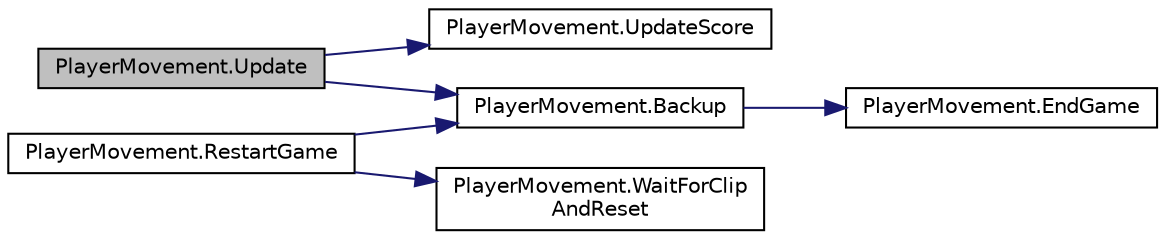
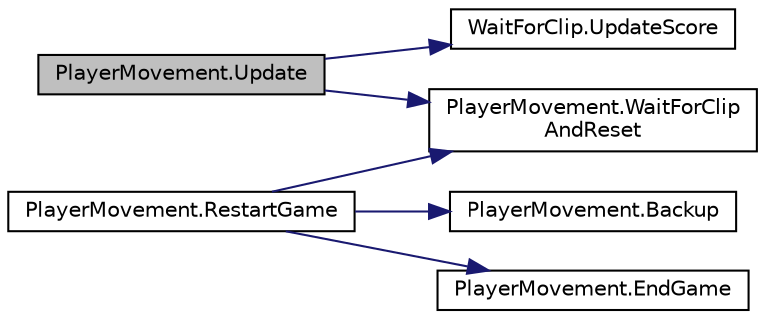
(600, 29) -> (593, 29)
(380, 87) -> (366, 95)
(784, 108) -> (377, 249)
